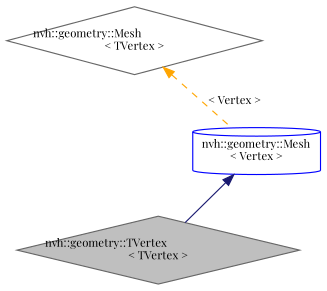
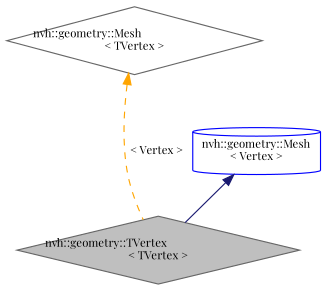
(202, 101) -> (125, 154)
